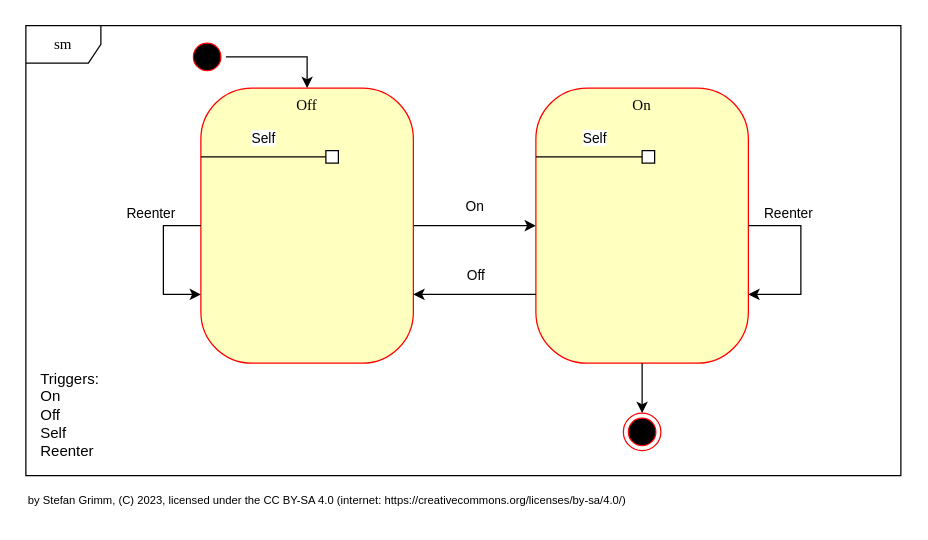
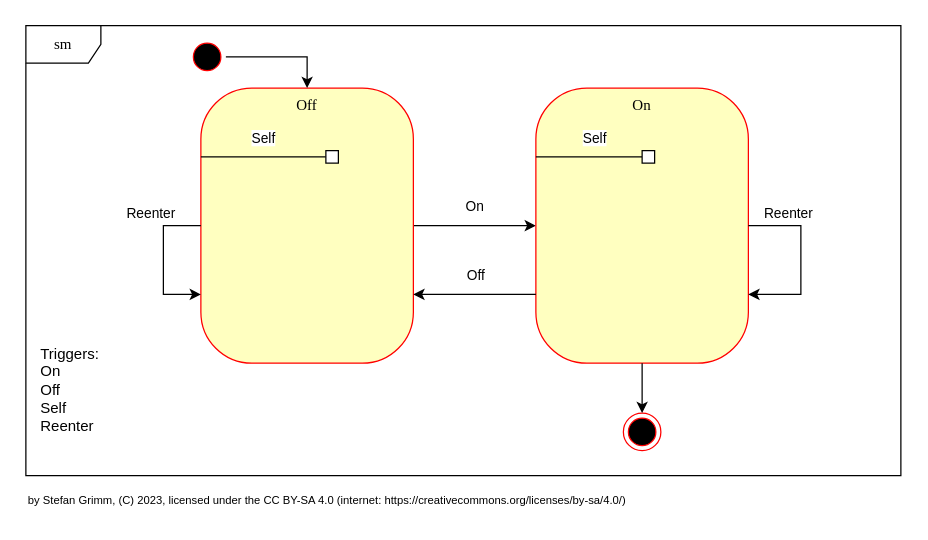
(101, 394) -> (101, 369)
